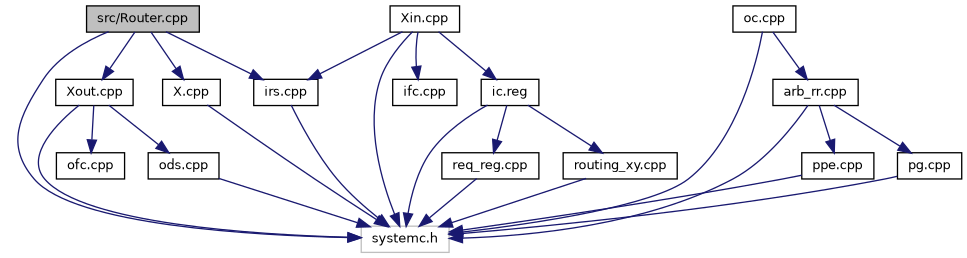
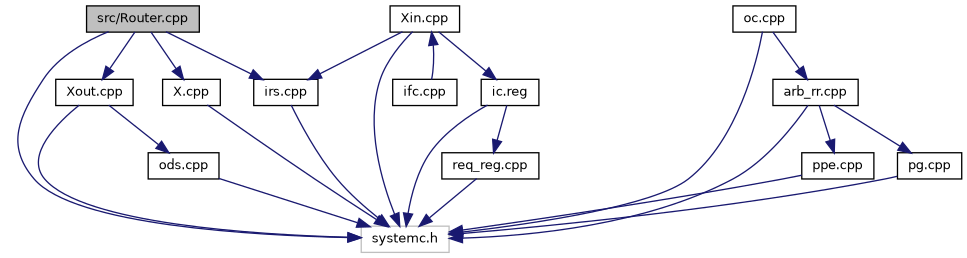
(416, 49) -> (434, 62)
(90, 166) -> none
(620, 166) -> none
